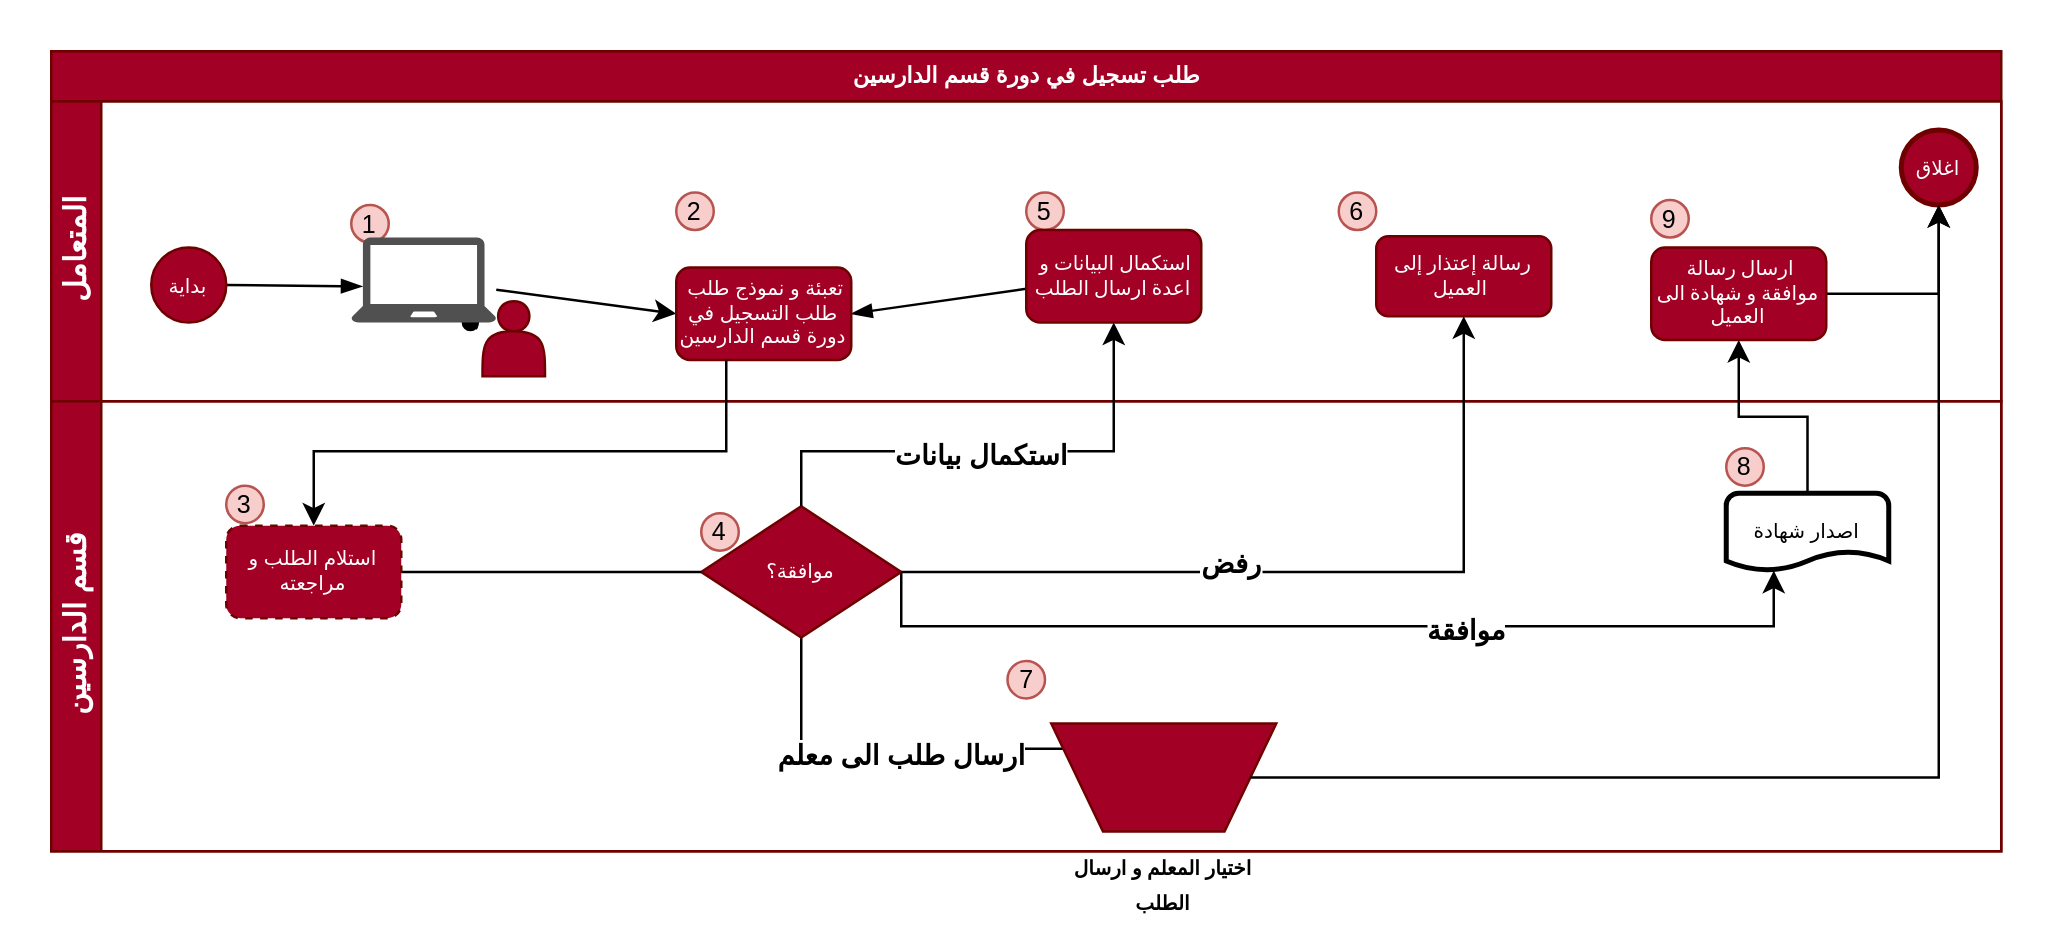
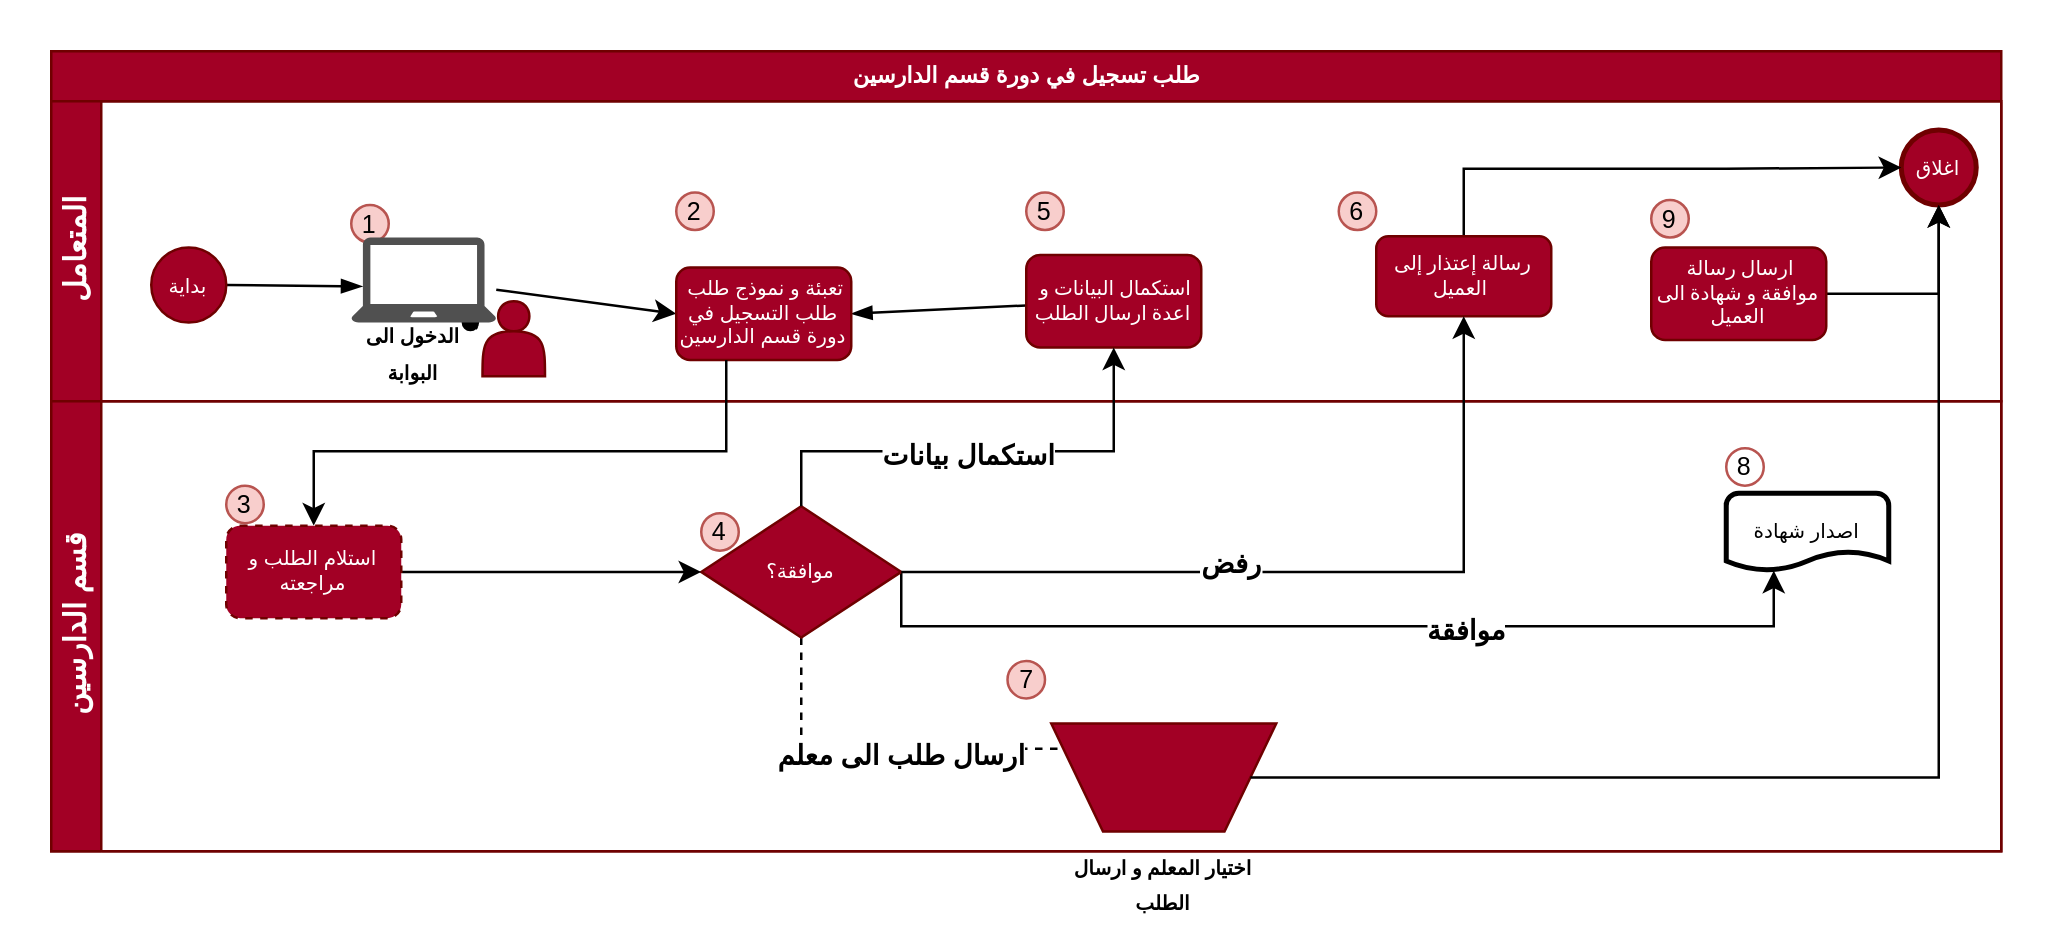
none -> (1641, 169)
(1114, 276) -> (1114, 301)
none -> (414, 351)
(1805, 417) -> none
(1745, 467) -> (1745, 467)
(690, 572) -> (683, 572)
(801, 692) -> (801, 692)
